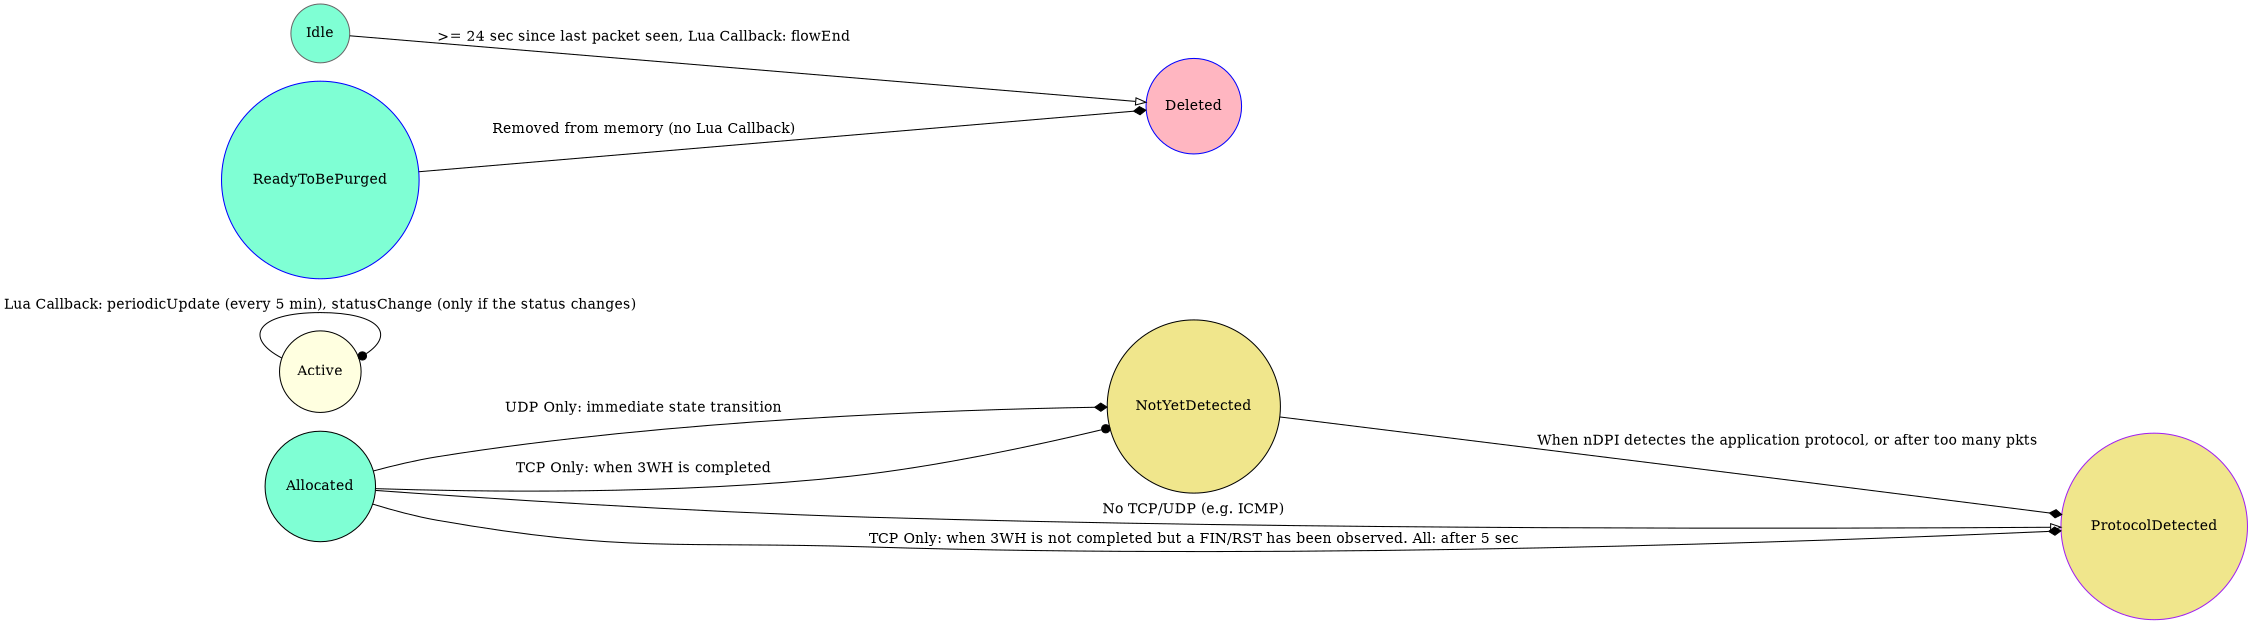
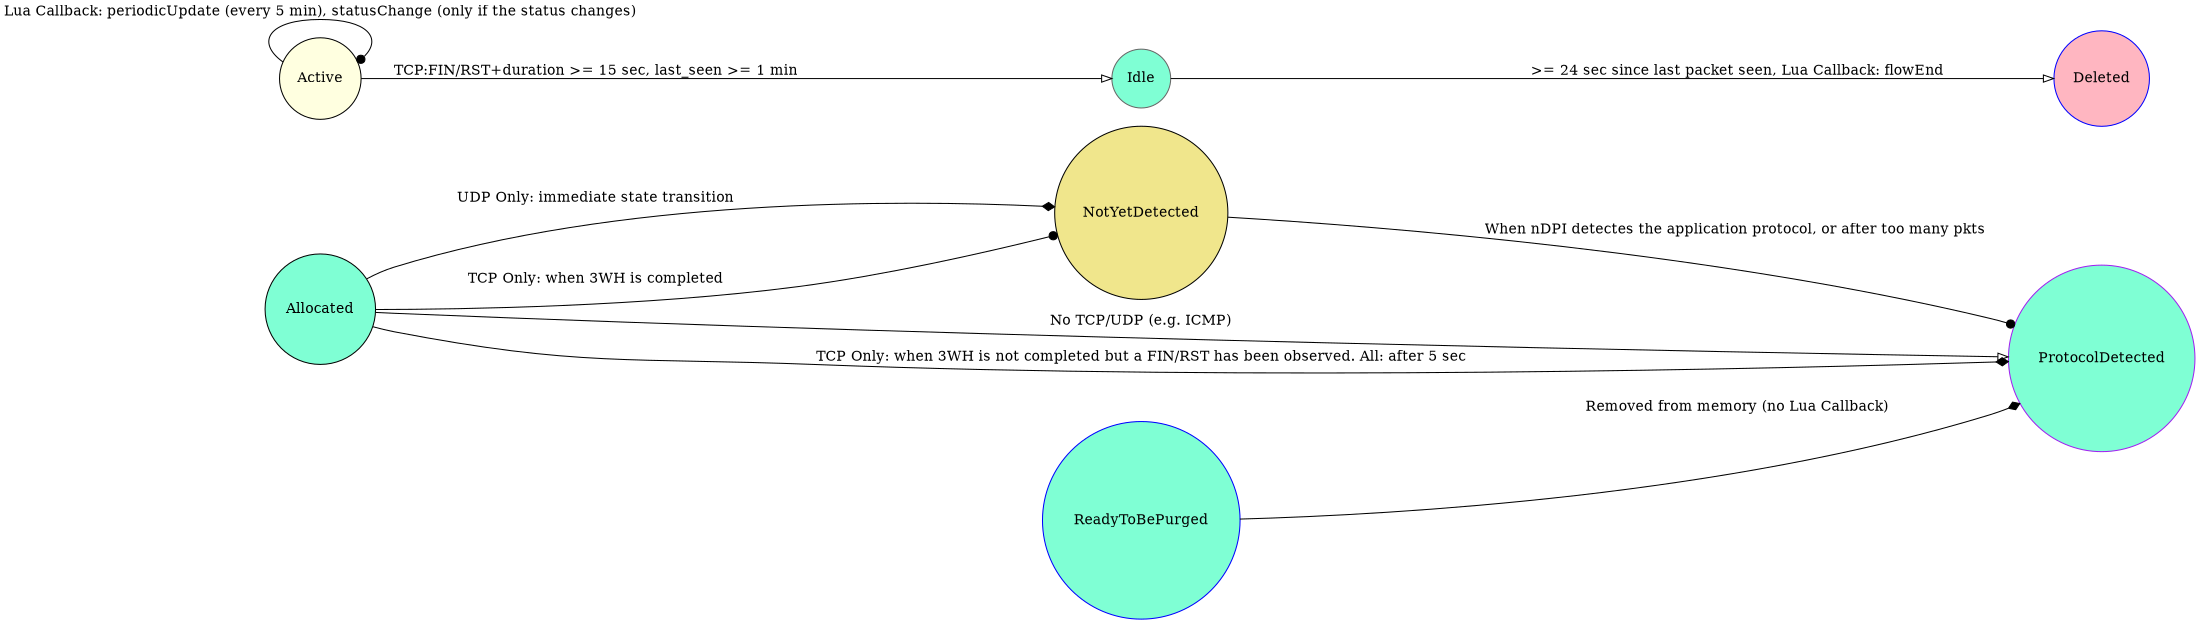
none -> (731, 79)
(776, 141) -> (1628, 489)
(1665, 465) -> (1619, 254)
(2154, 526) -> (2102, 358)
